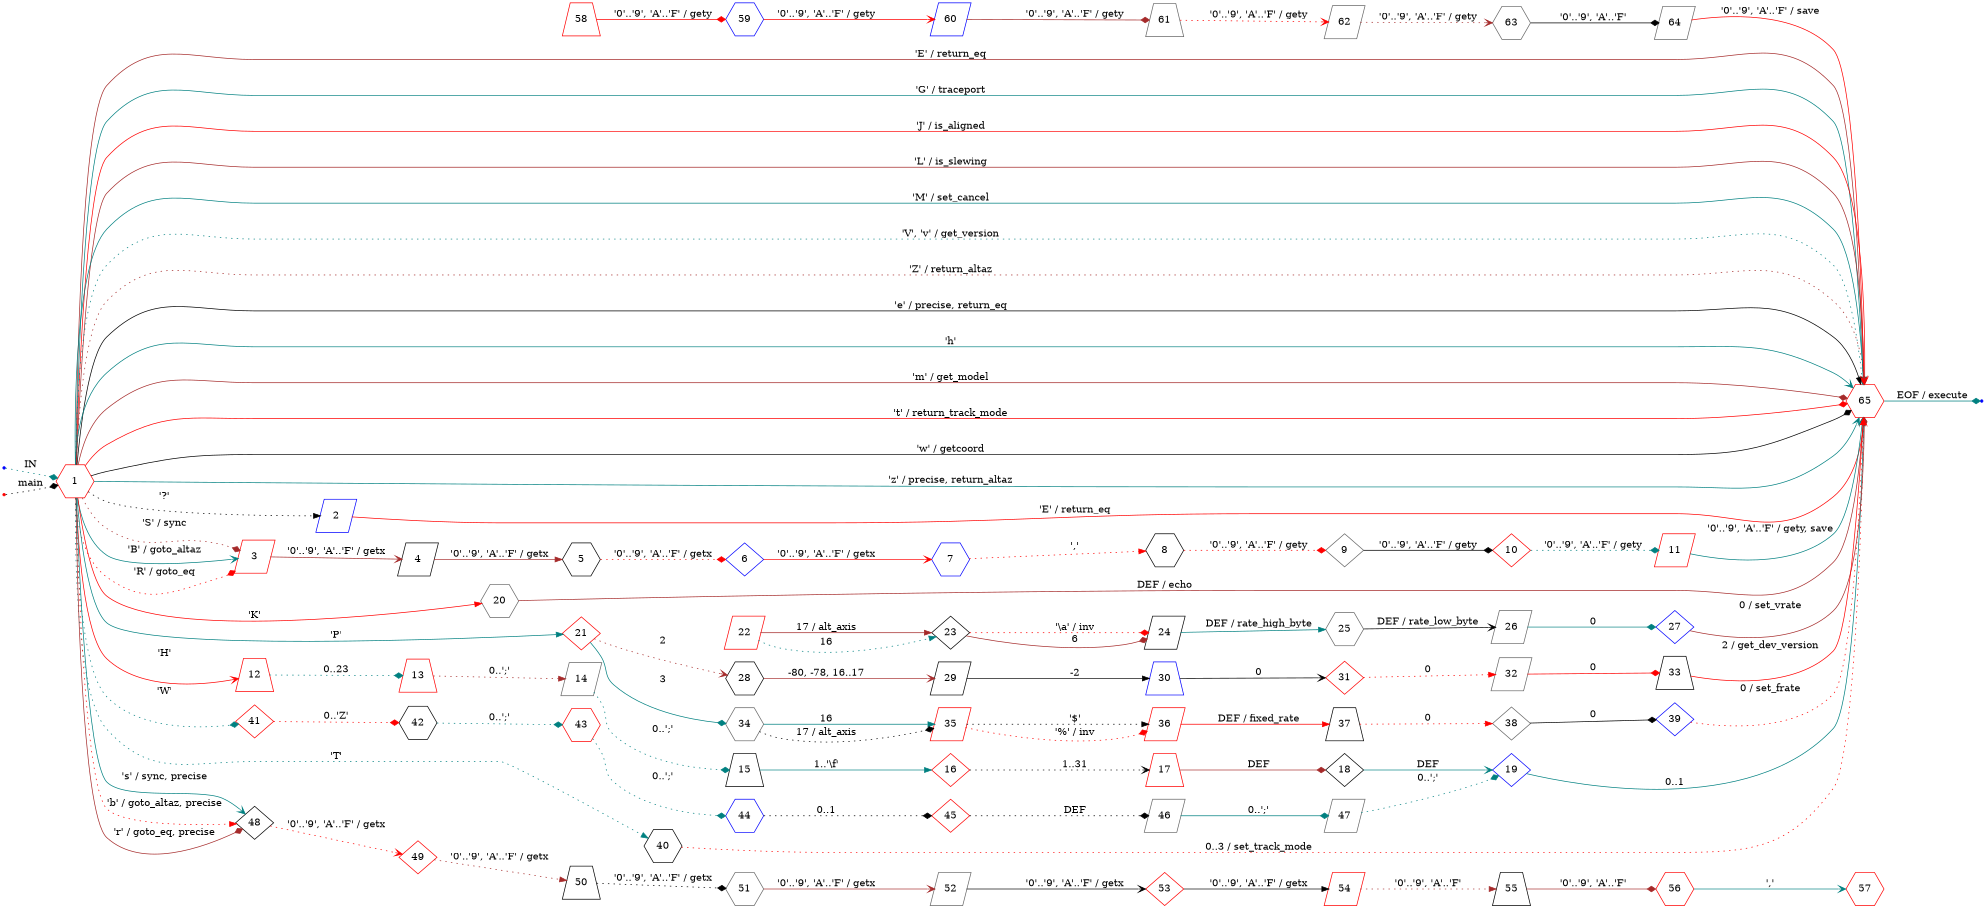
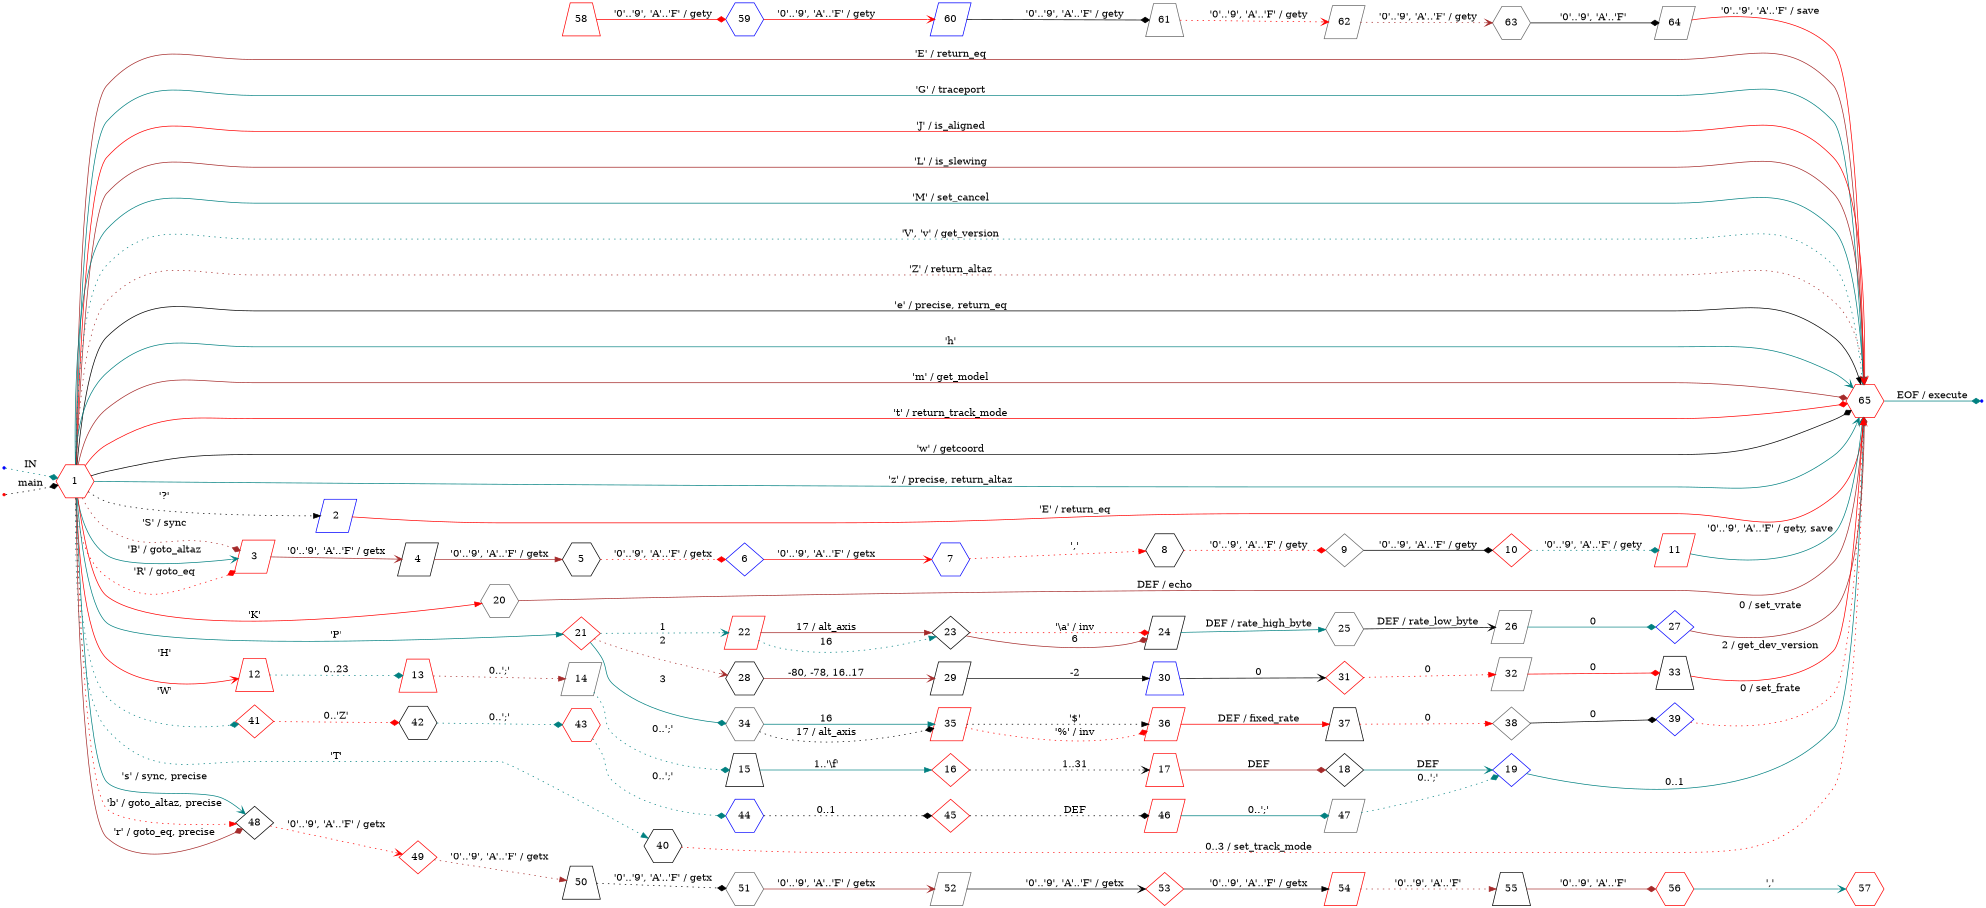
(1054, 20) -> (1054, 20)
none -> (661, 633)
(1165, 816) -> (1165, 816)
